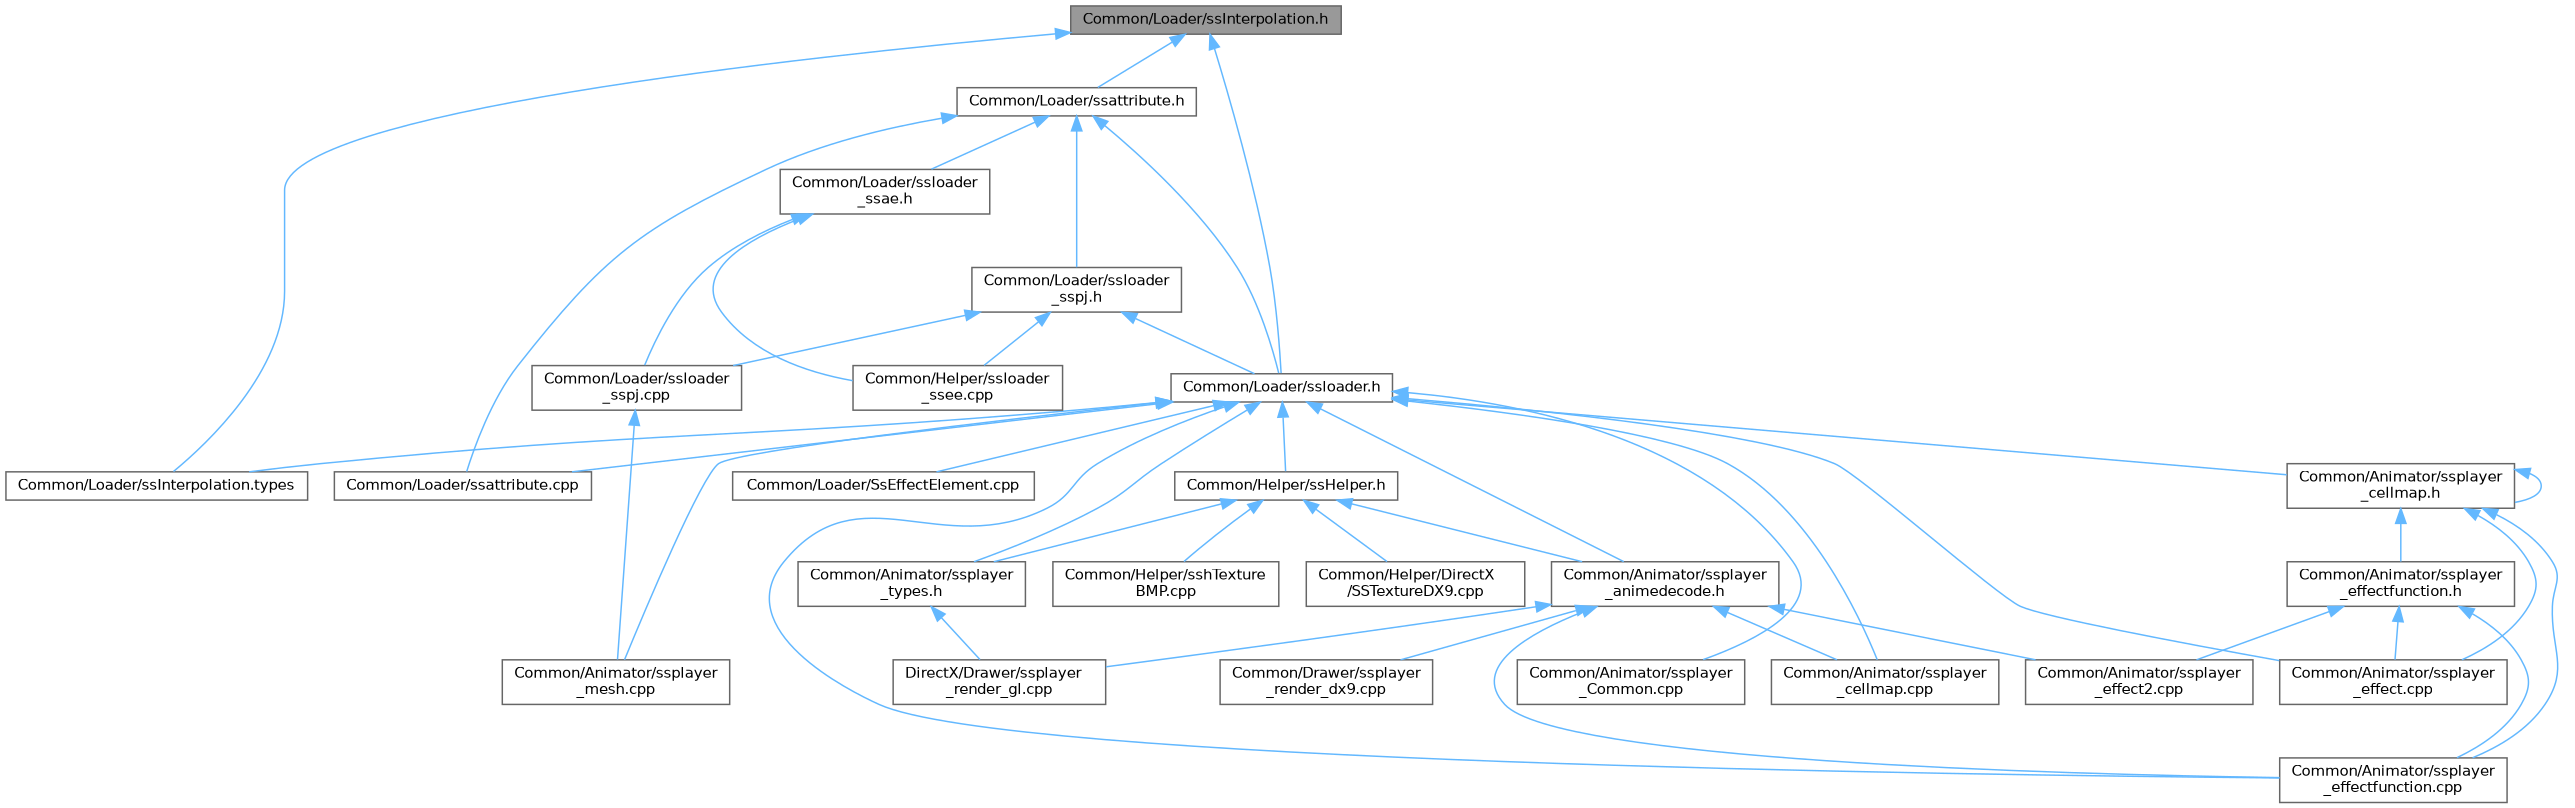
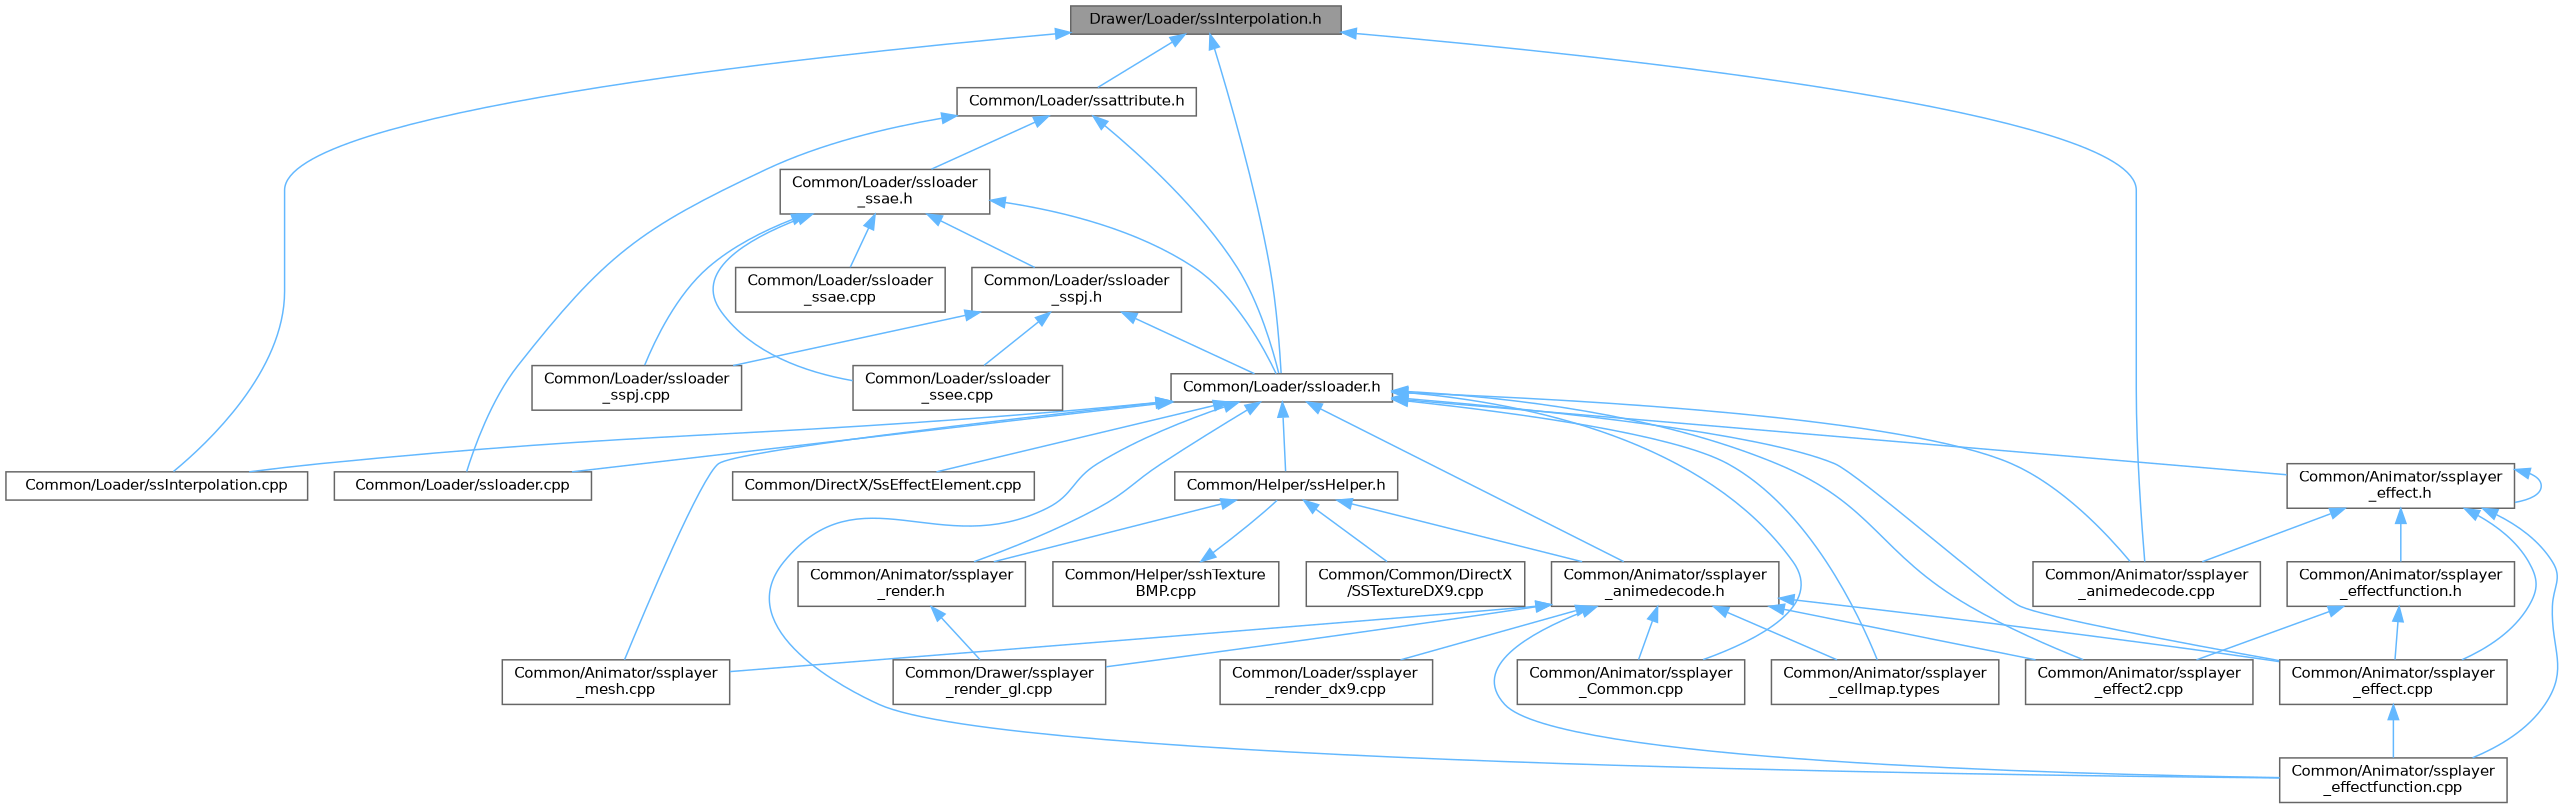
(1206, 20) -> (1206, 20)
(1077, 199) -> (988, 244)
none -> (1166, 251)
none -> (840, 290)
(958, 388) -> (958, 388)
none -> (1772, 462)
(157, 486) -> (157, 486)
(463, 486) -> (463, 486)
(883, 486) -> (883, 486)
(2401, 486) -> (2401, 486)
(1217, 534) -> (1246, 527)
(626, 542) -> (1133, 639)
(912, 584) -> (912, 584)
(1416, 584) -> (1416, 584)
none -> (2147, 584)
none -> (2037, 629)
none -> (1645, 640)
(999, 682) -> (999, 682)
(1326, 682) -> (1326, 682)
(1885, 682) -> (1885, 682)
(2527, 690) -> (2393, 739)
